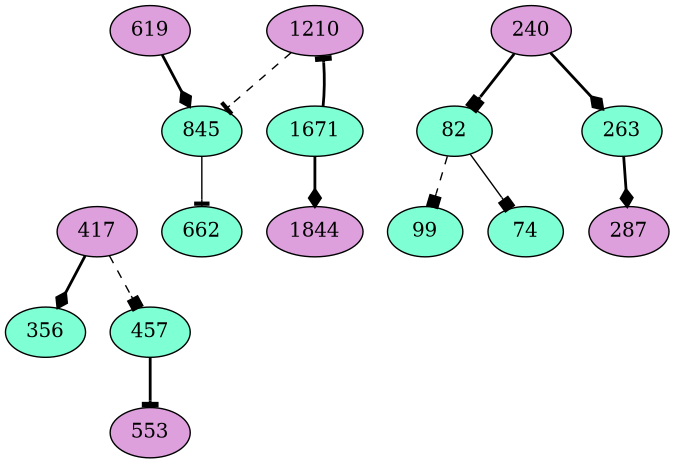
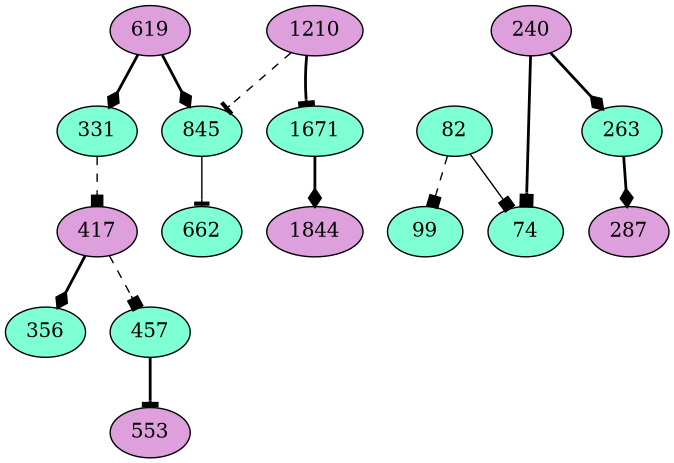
(497, 75) -> (529, 124)
(324, 85) -> (305, 78)
none -> (97, 131)
